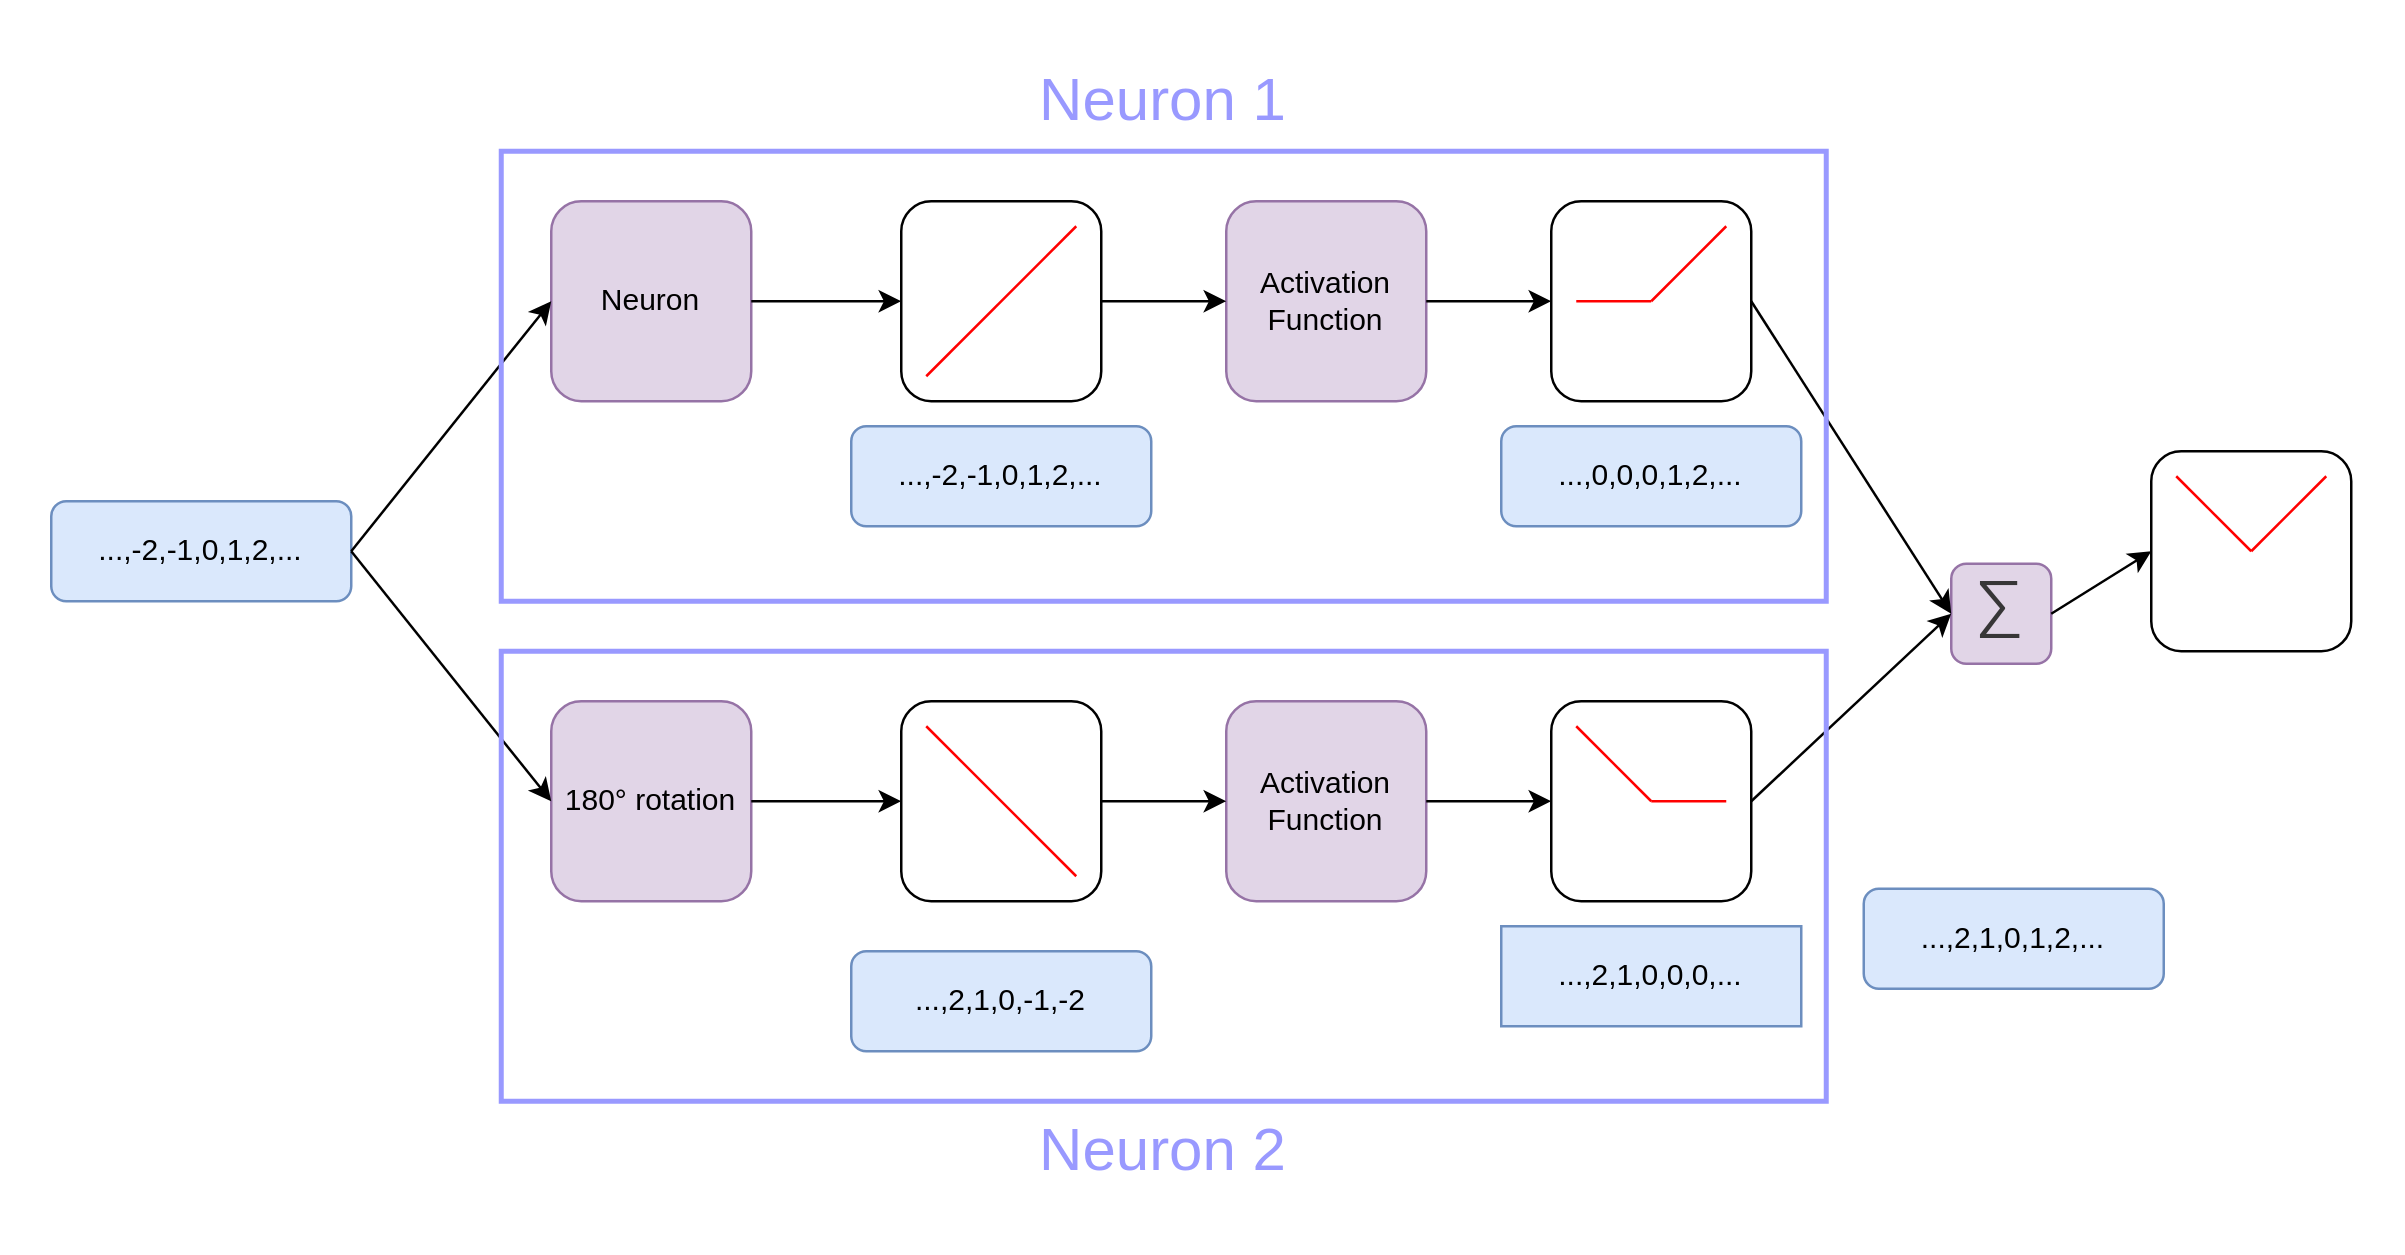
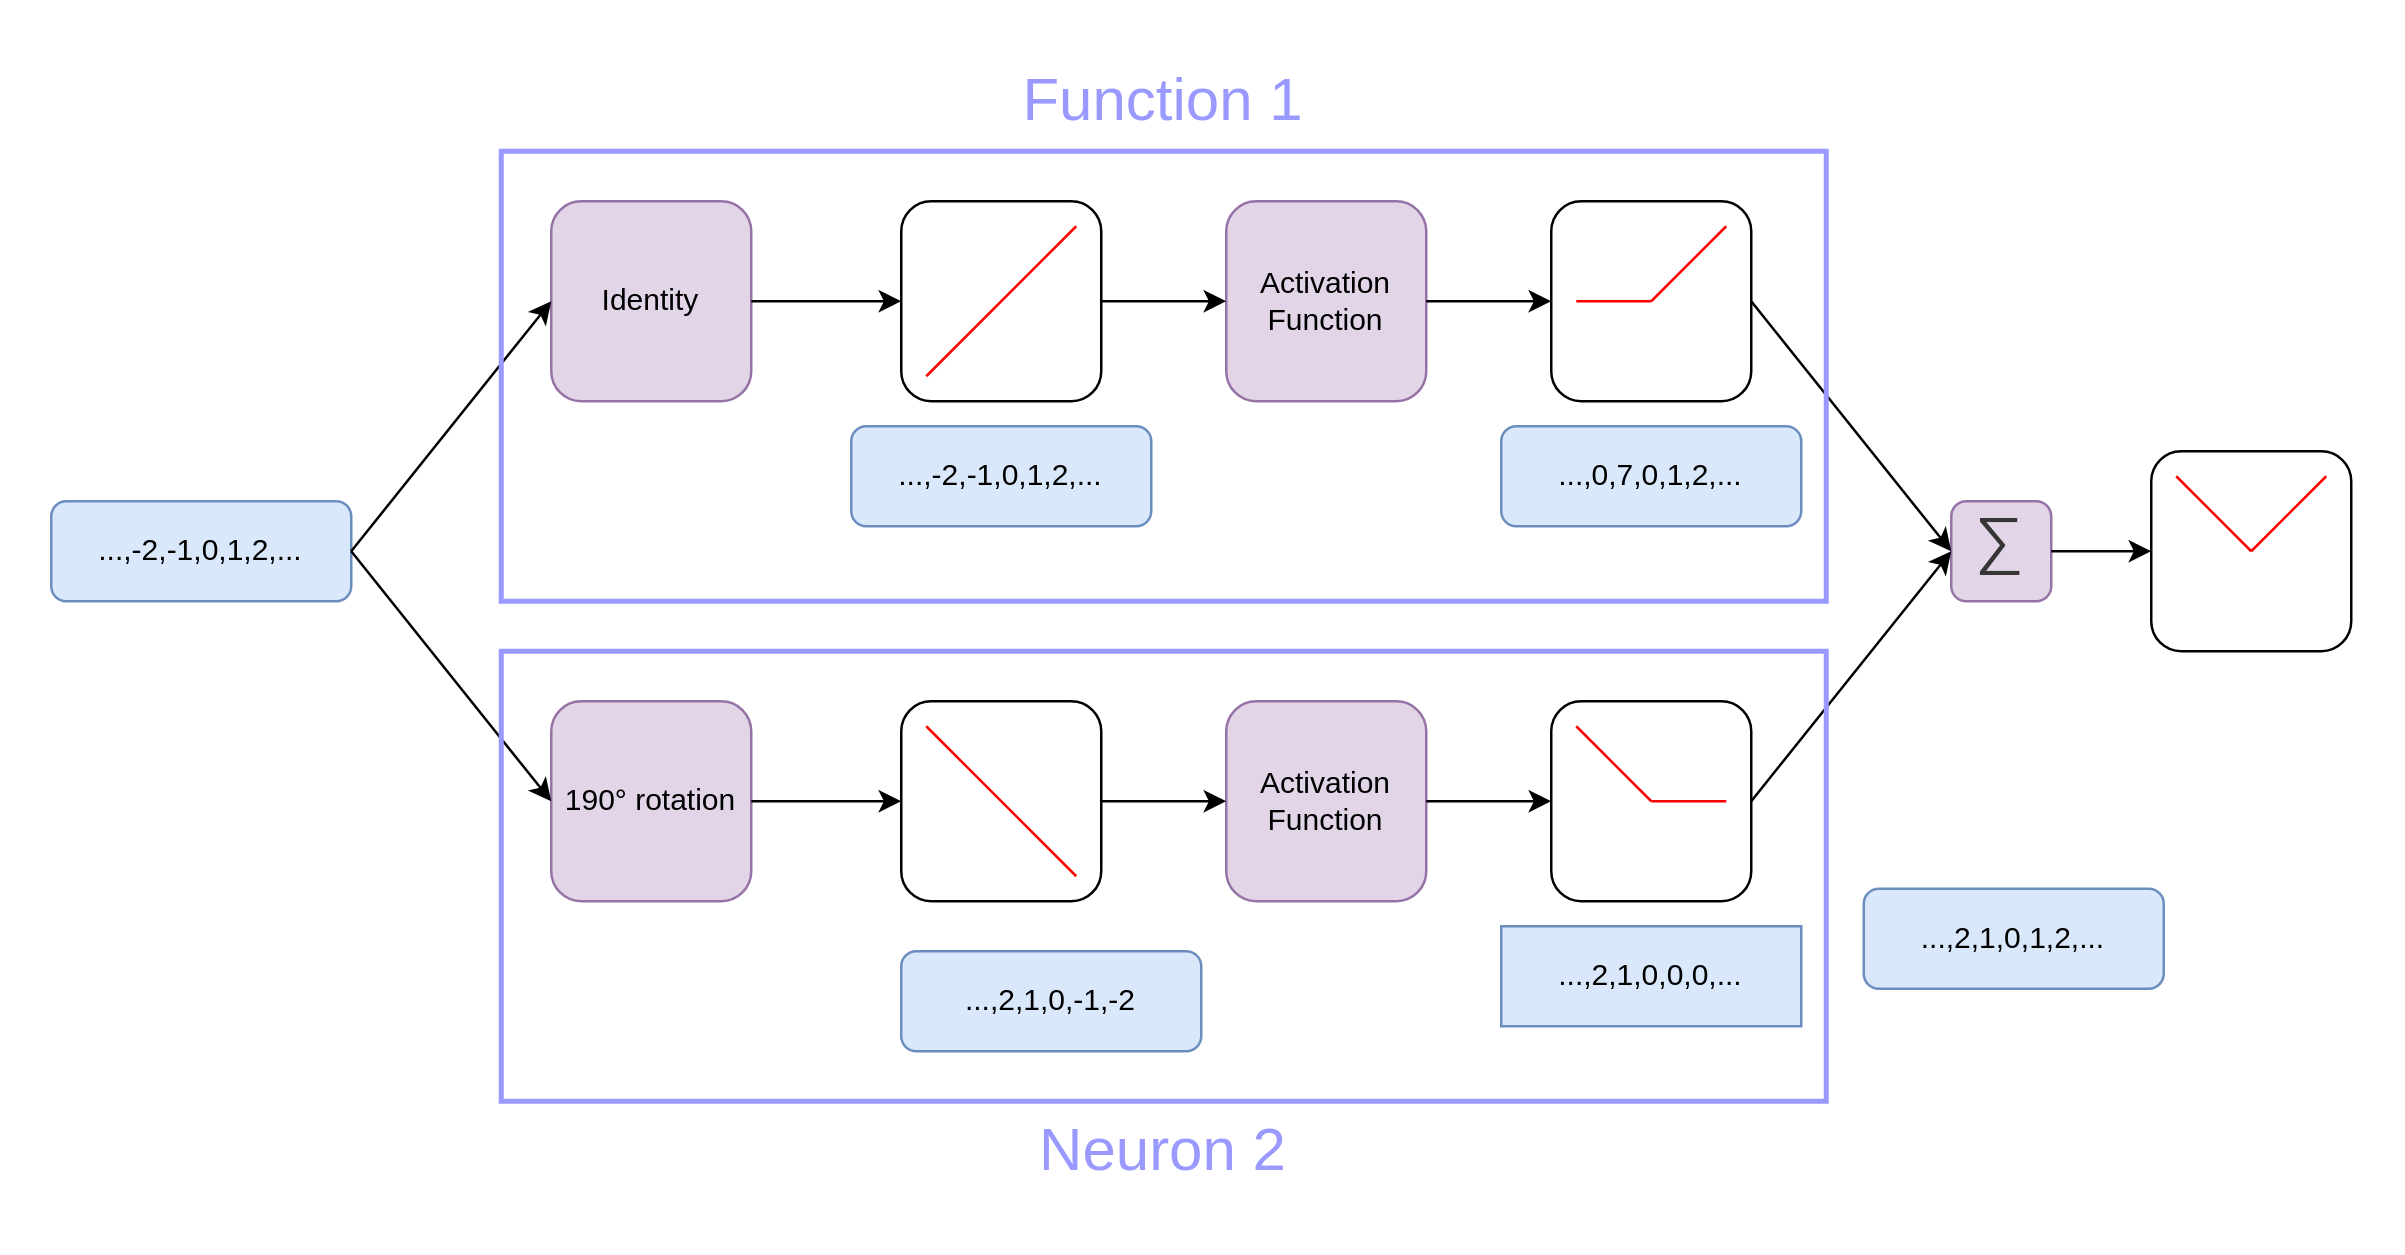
(1164, 101) -> (1164, 101)
(651, 301) -> (651, 301)
(1651, 476) -> (1651, 476)
(2001, 614) -> (2001, 551)
(651, 801) -> (651, 801)
(1001, 1001) -> (1051, 1001)
